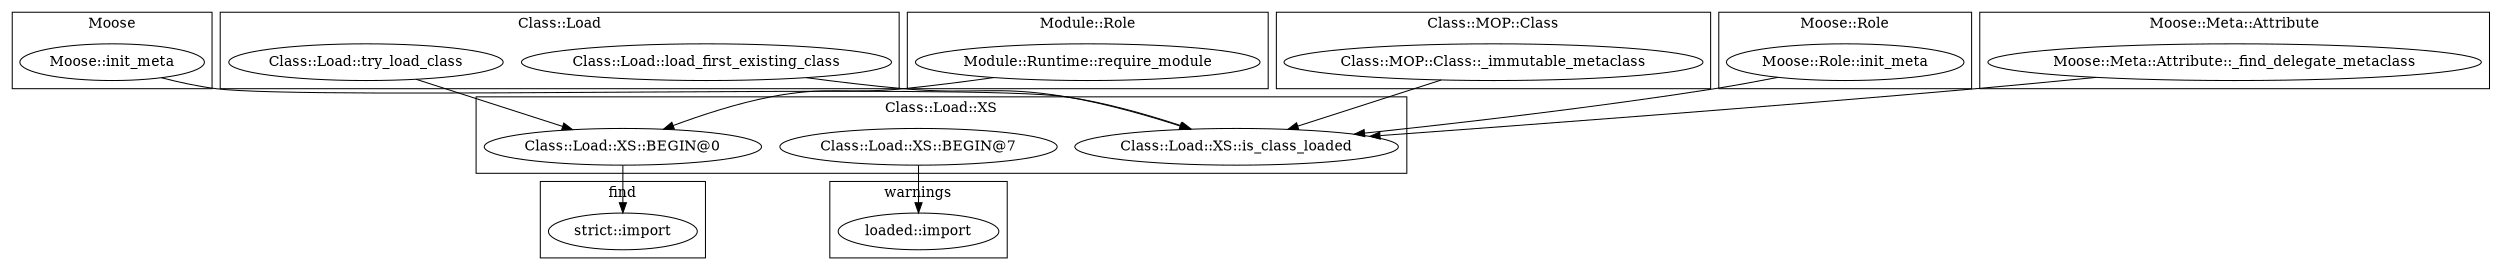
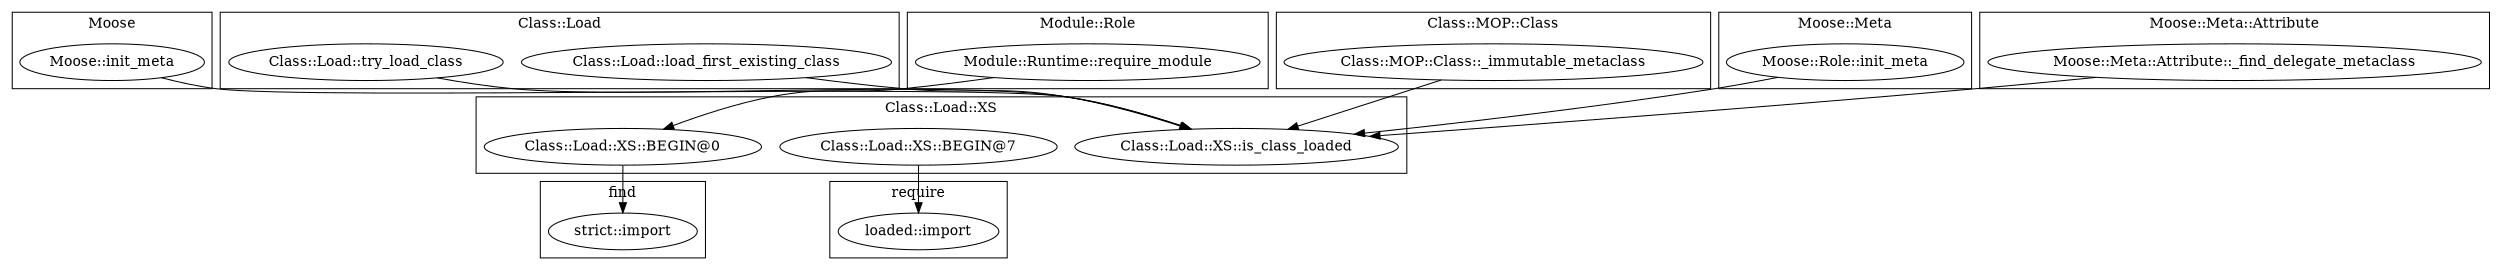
(1845, 24) -> (1845, 24)
(493, 104) -> (811, 90)
(919, 193) -> (919, 193)
